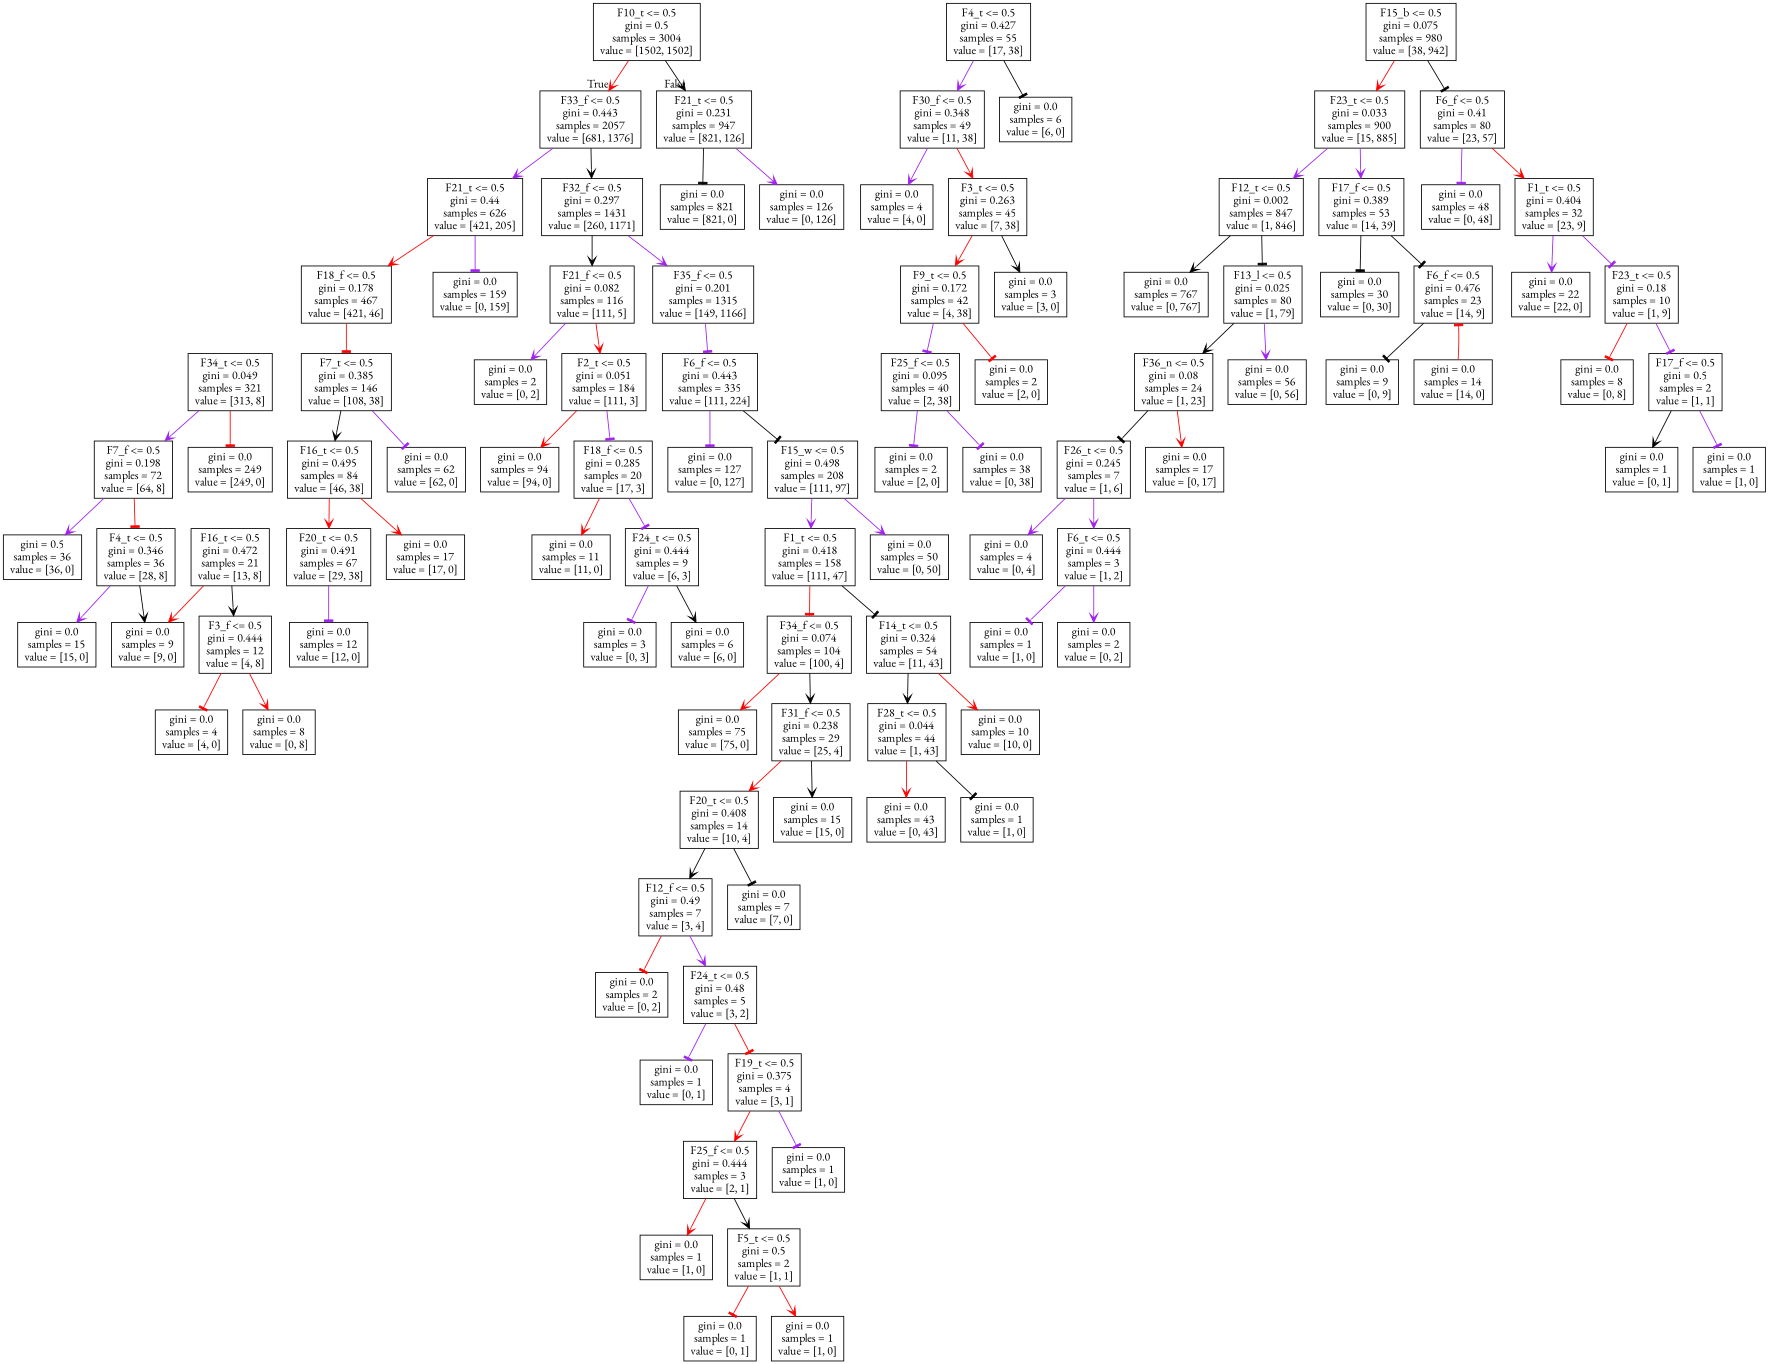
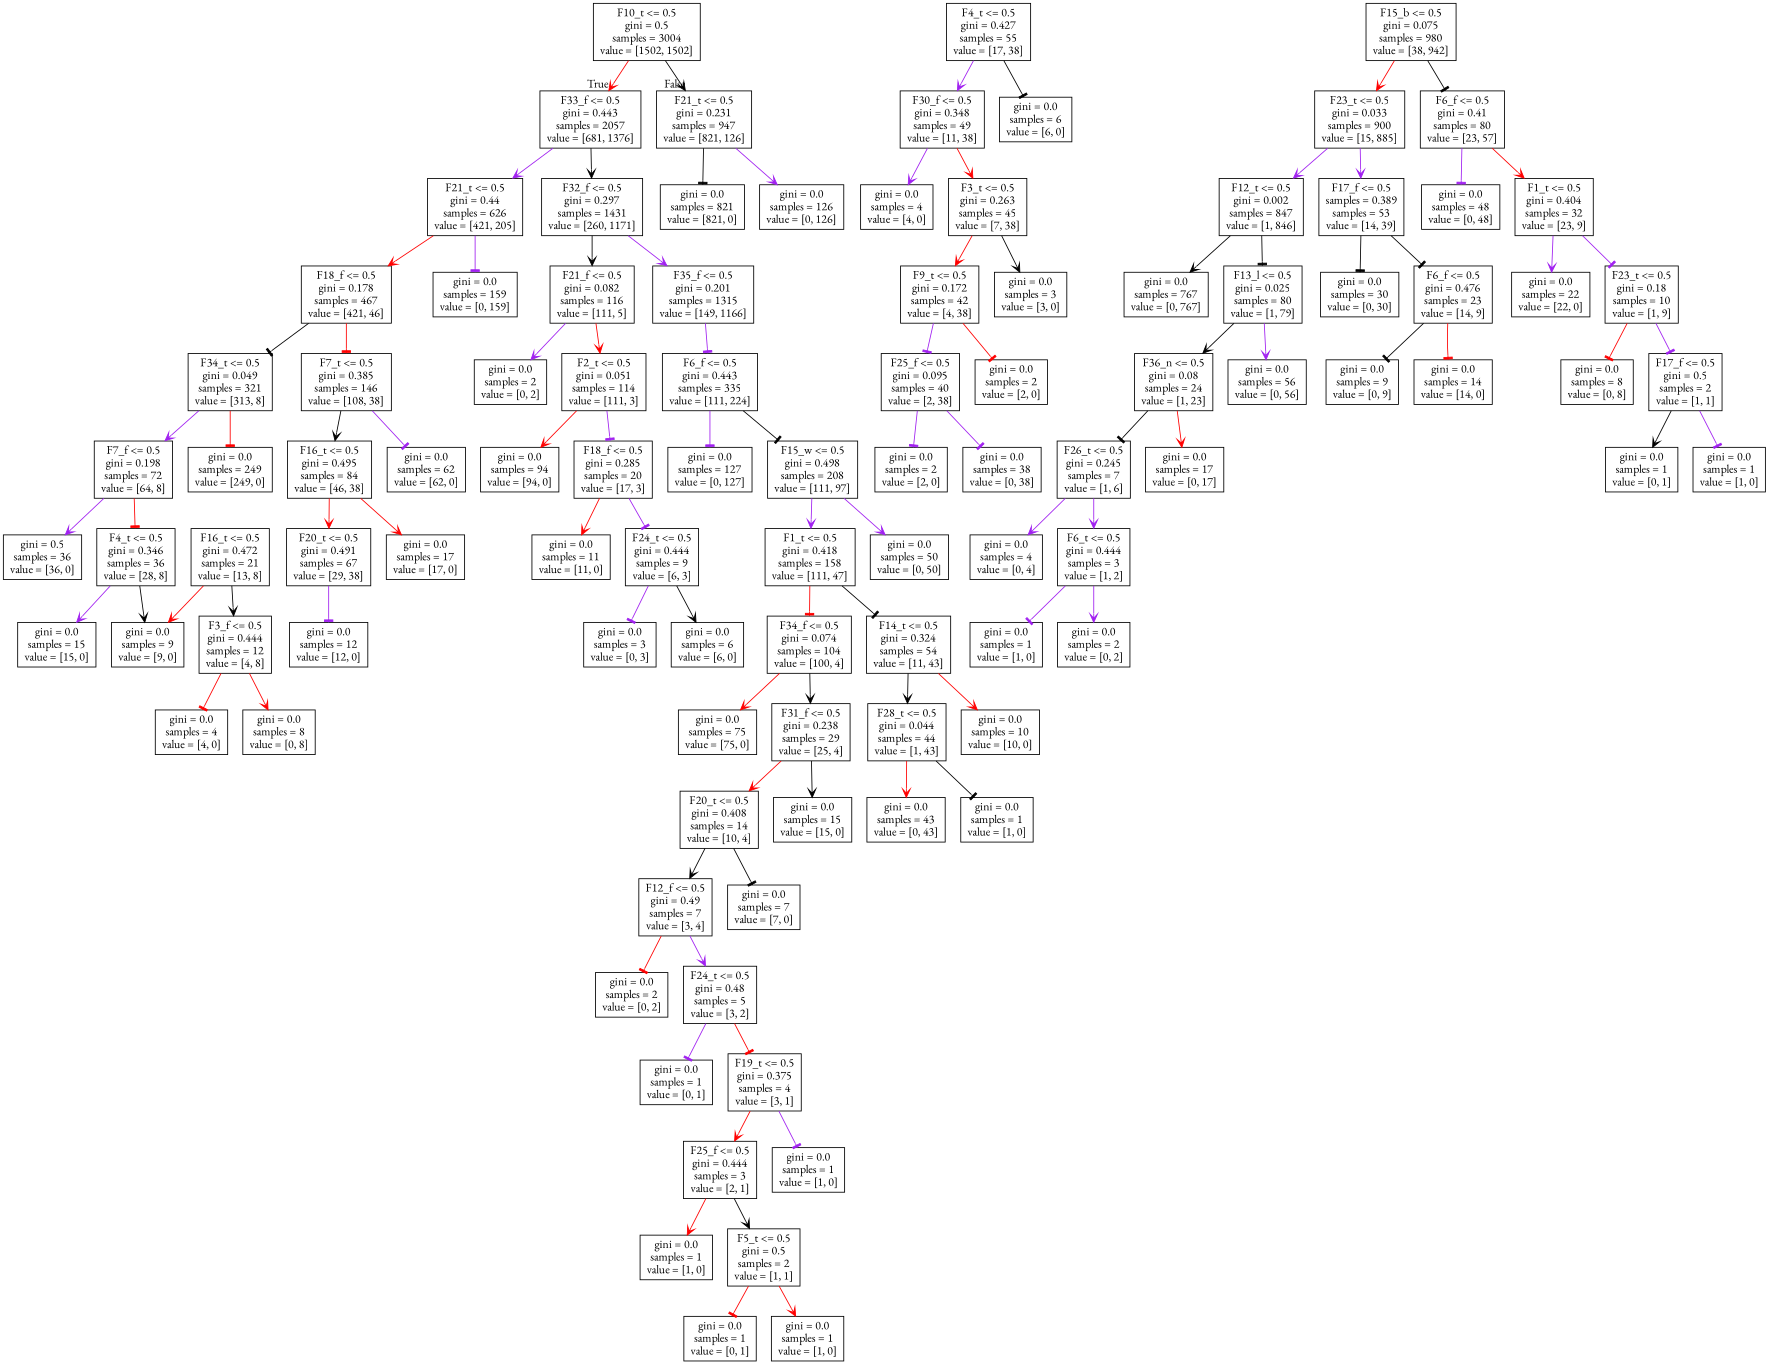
(1361, 207) -> (1361, 207)
none -> (290, 337)
(1459, 344) -> (1447, 339)
(604, 382) -> (604, 382)
